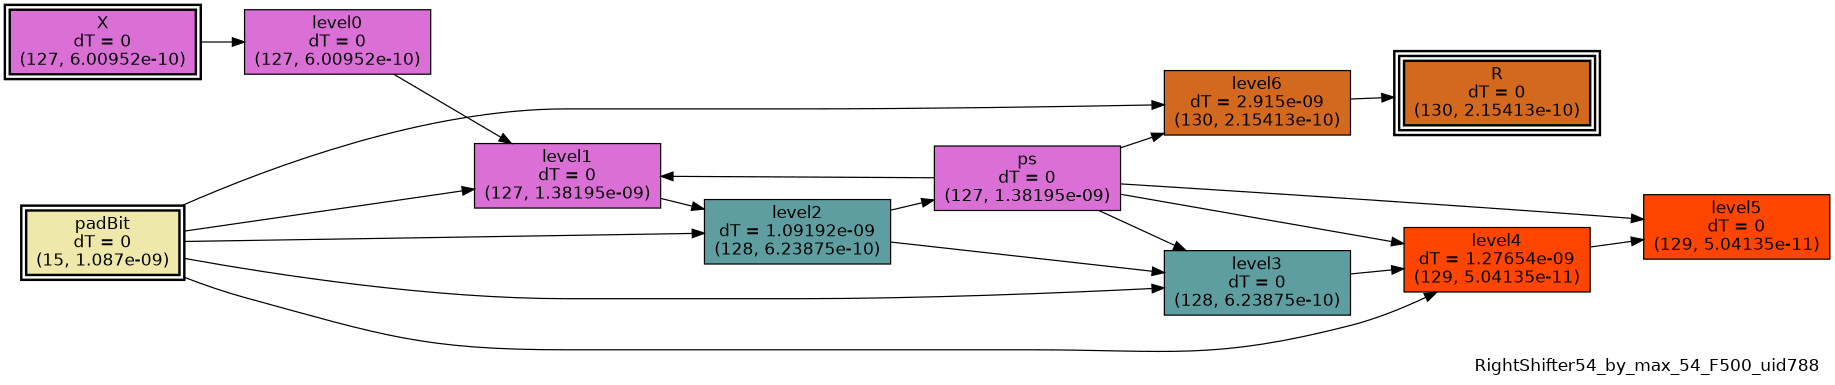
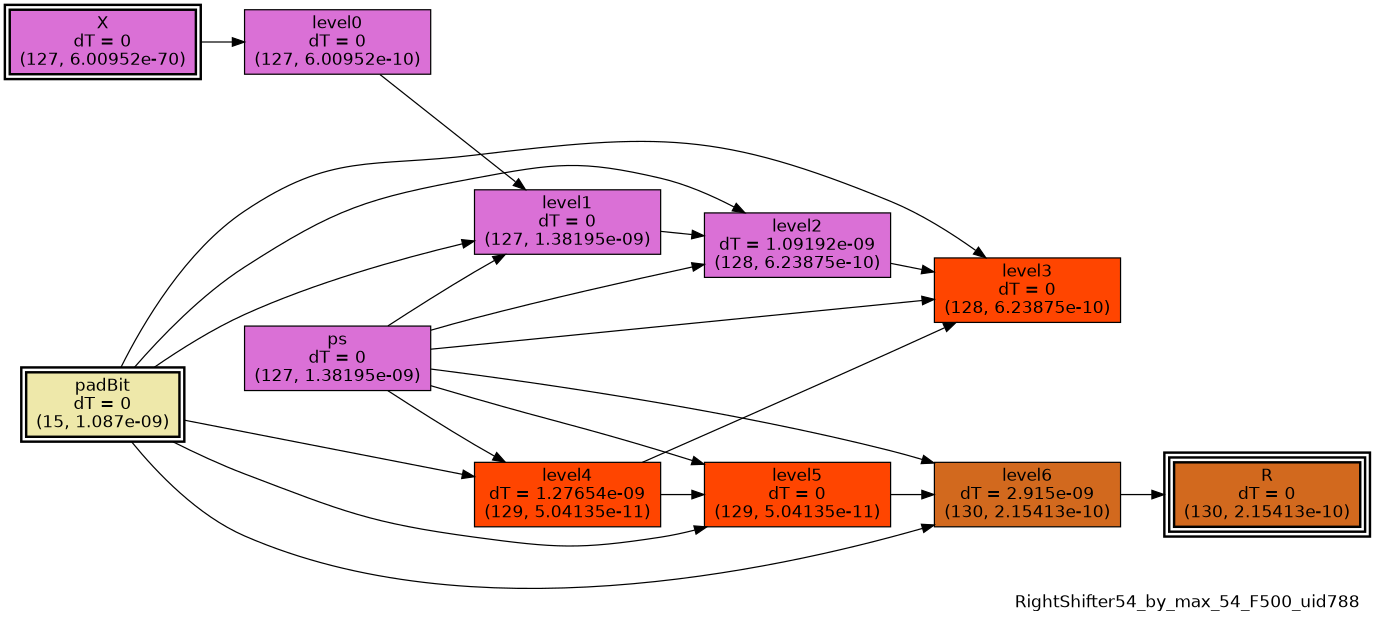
(103, 42) -> (103, 42)
(906, 206) -> (561, 297)
(798, 232) -> (798, 245)
(1371, 272) -> (794, 396)
(1257, 283) -> (1027, 290)
none -> (906, 495)
none -> (427, 530)
